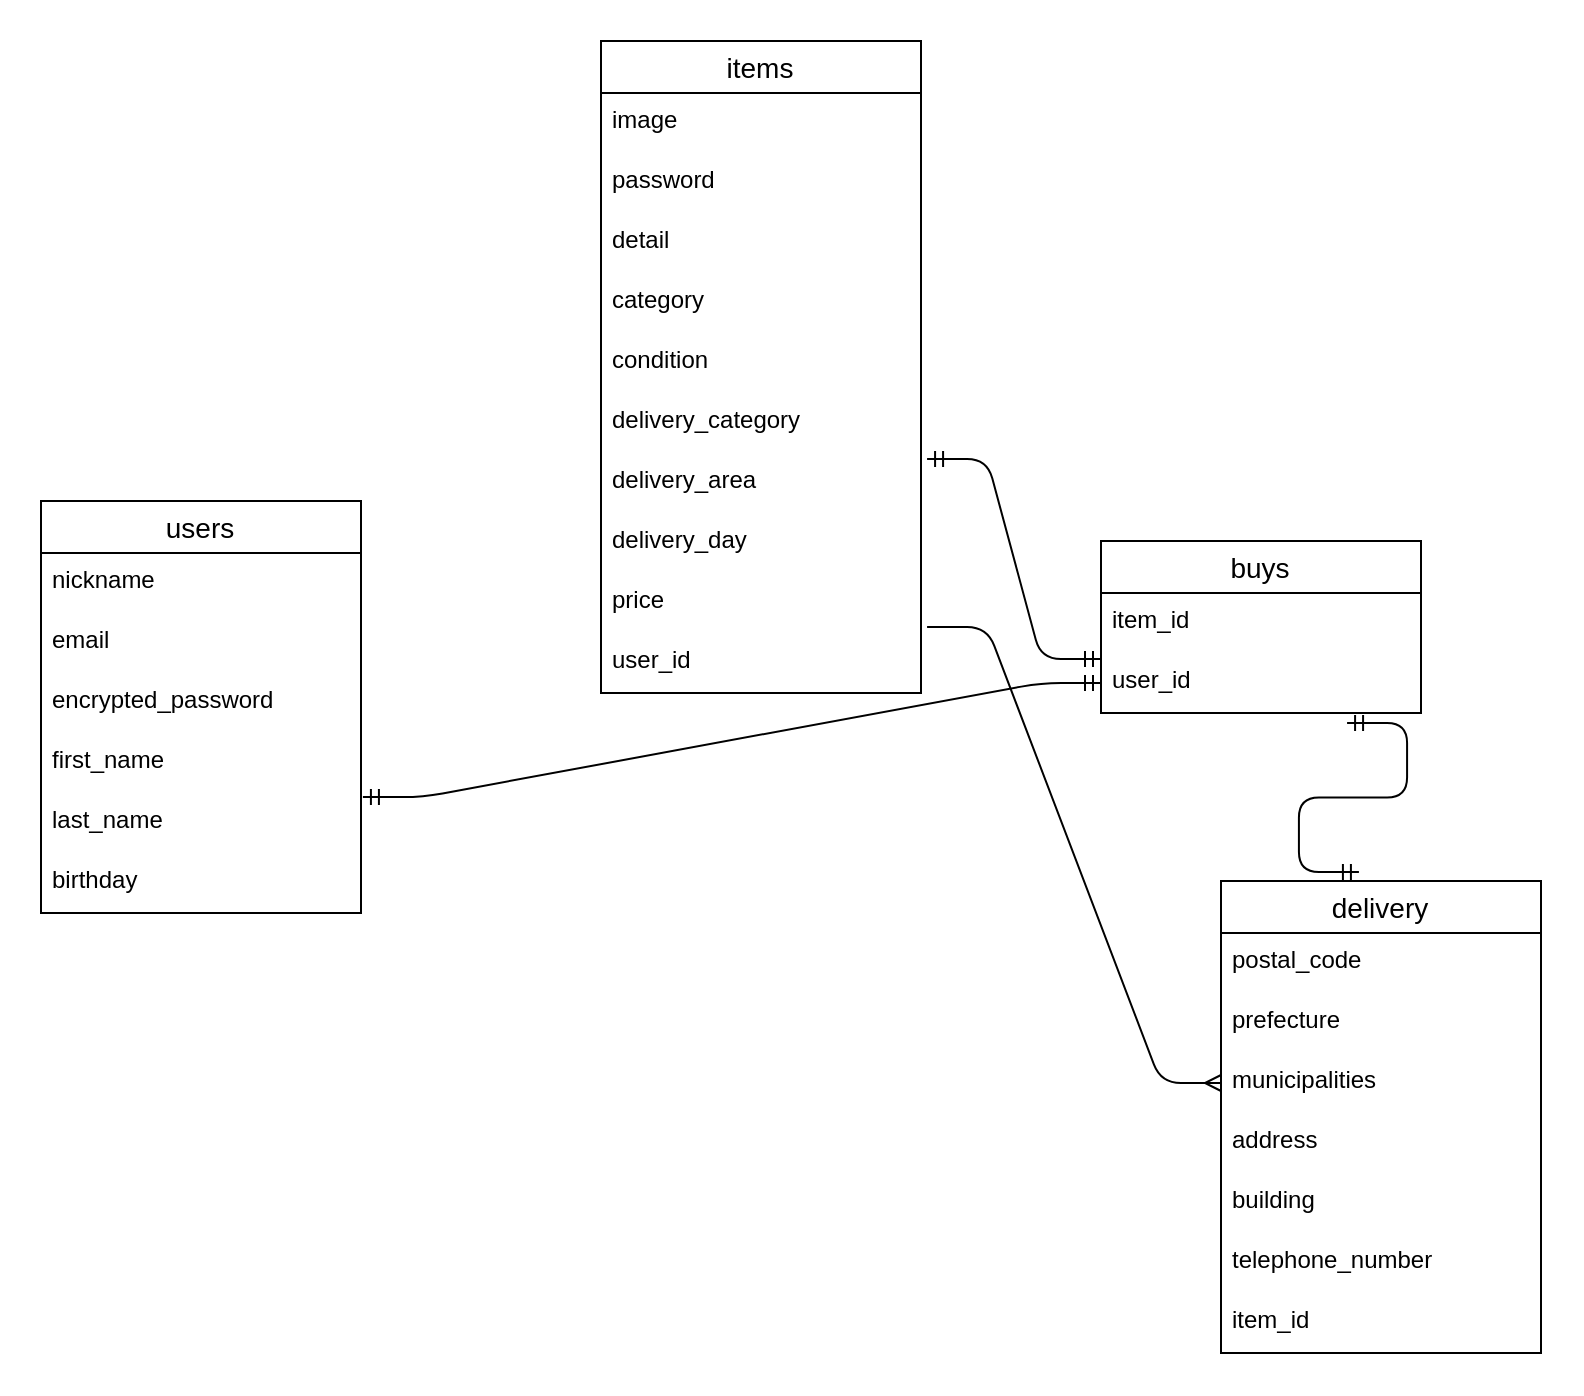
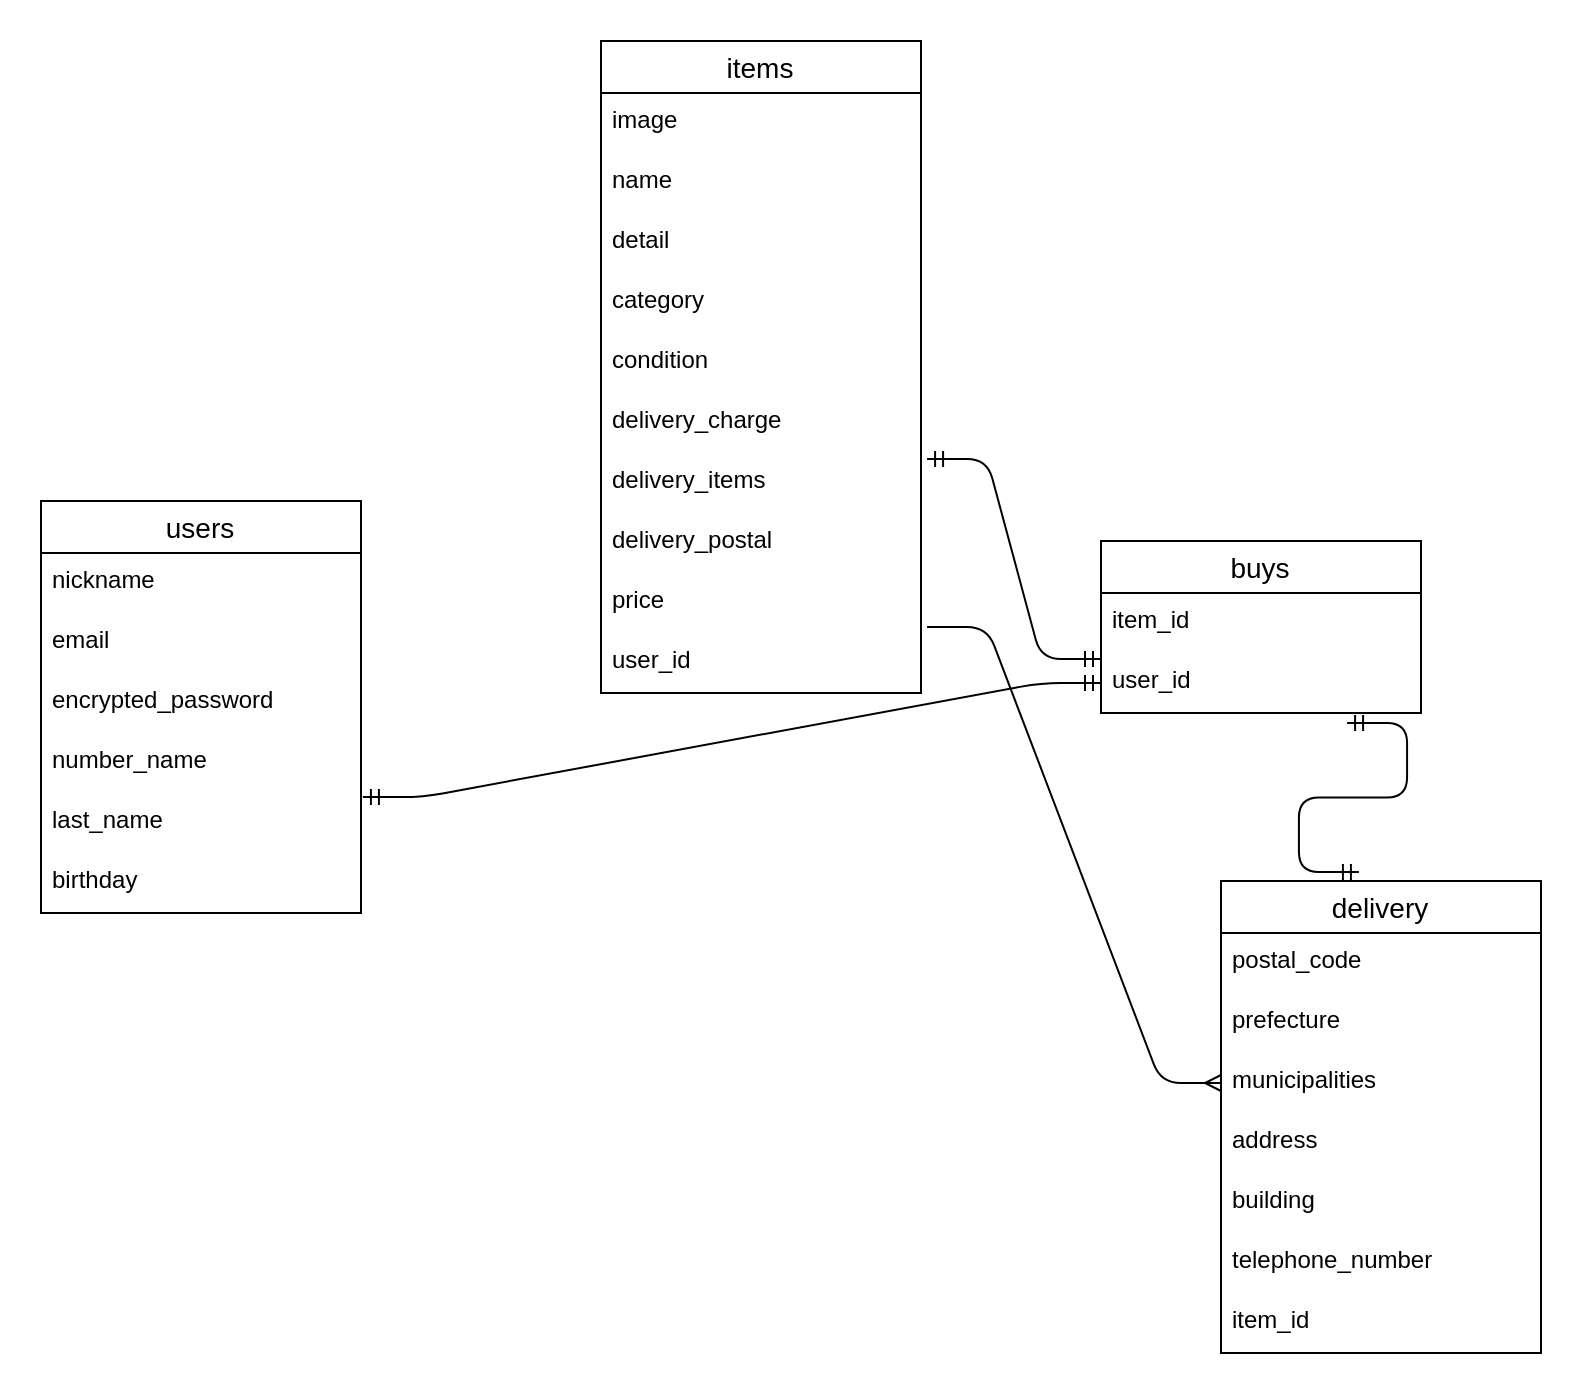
(666, 180) -> (639, 180)
(720, 420) -> (707, 420)
(693, 480) -> (697, 480)
(686, 540) -> (703, 540)
(116, 760) -> (126, 760)
